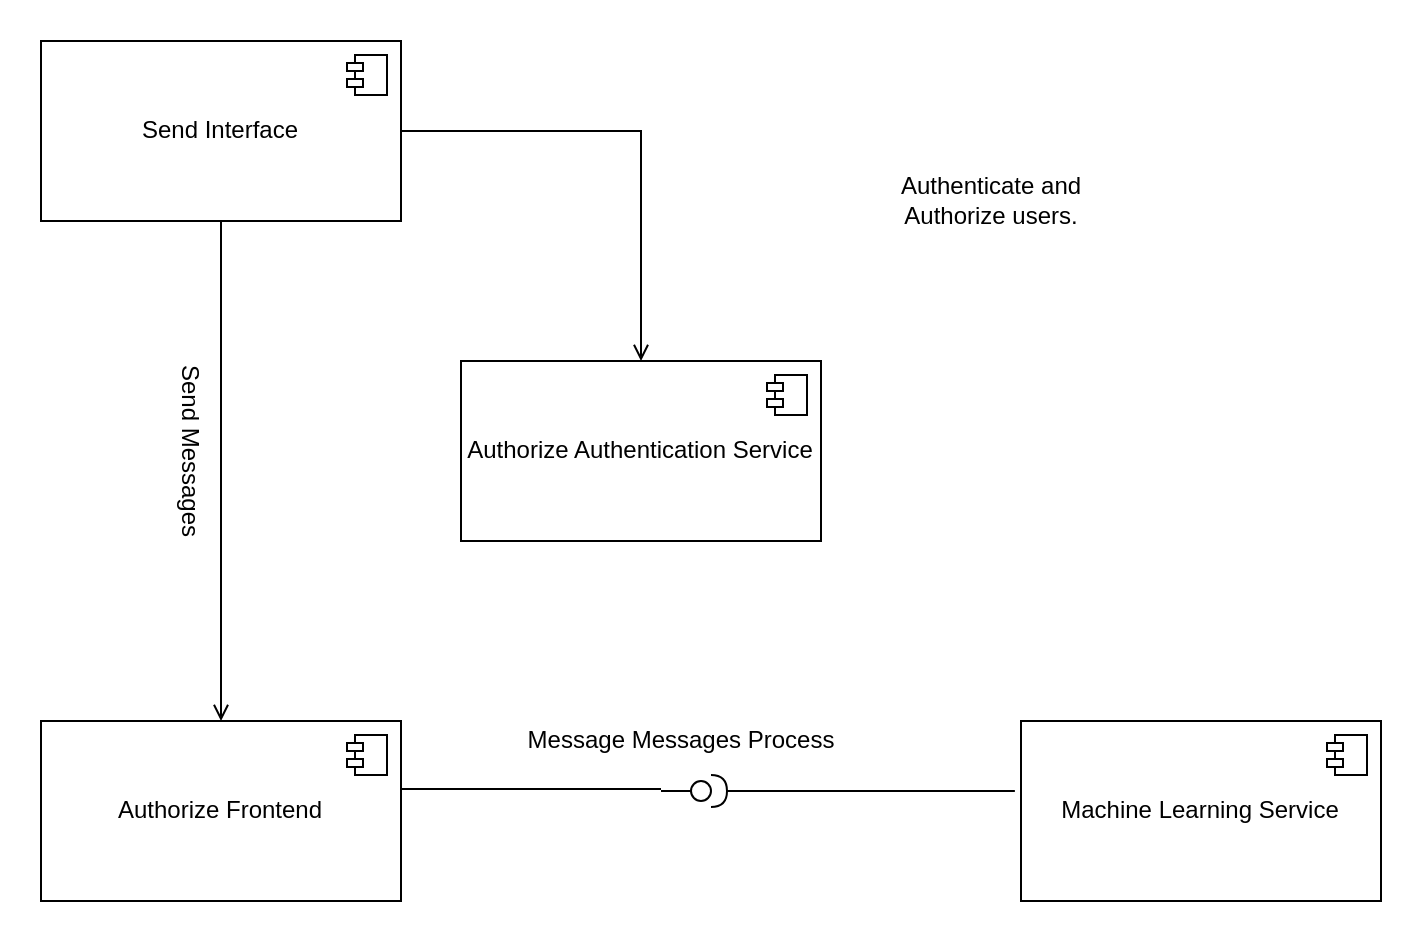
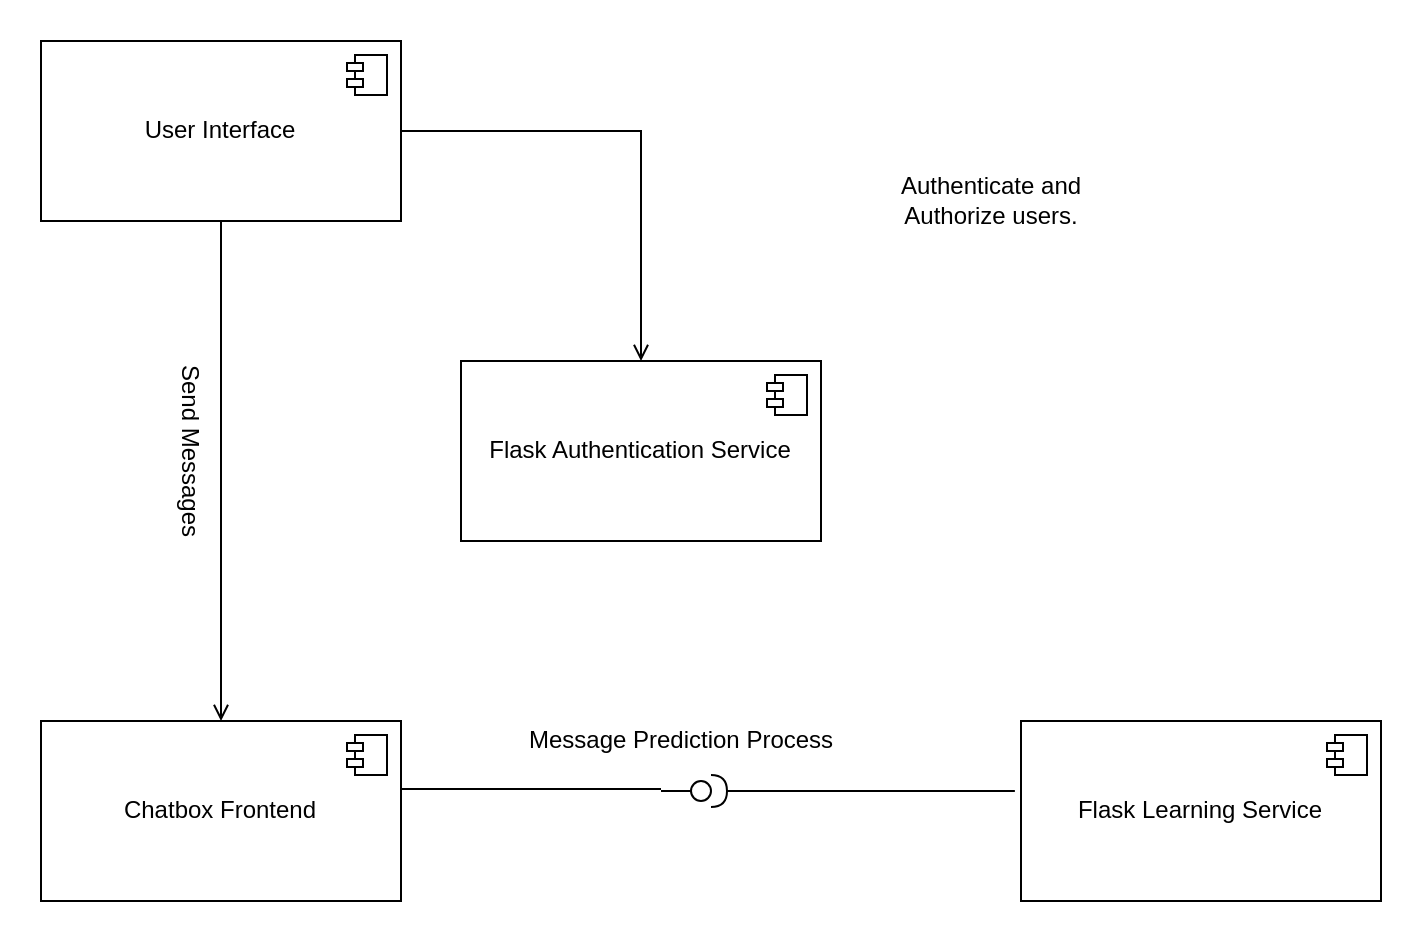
(221, 131) -> (221, 131)
(641, 451) -> (641, 451)
(682, 741) -> (682, 741)
(221, 811) -> (221, 811)
(1201, 811) -> (1201, 811)
